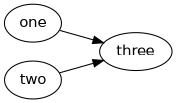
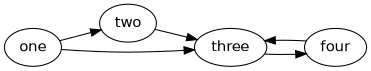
none -> (75, 37)
none -> (336, 47)
